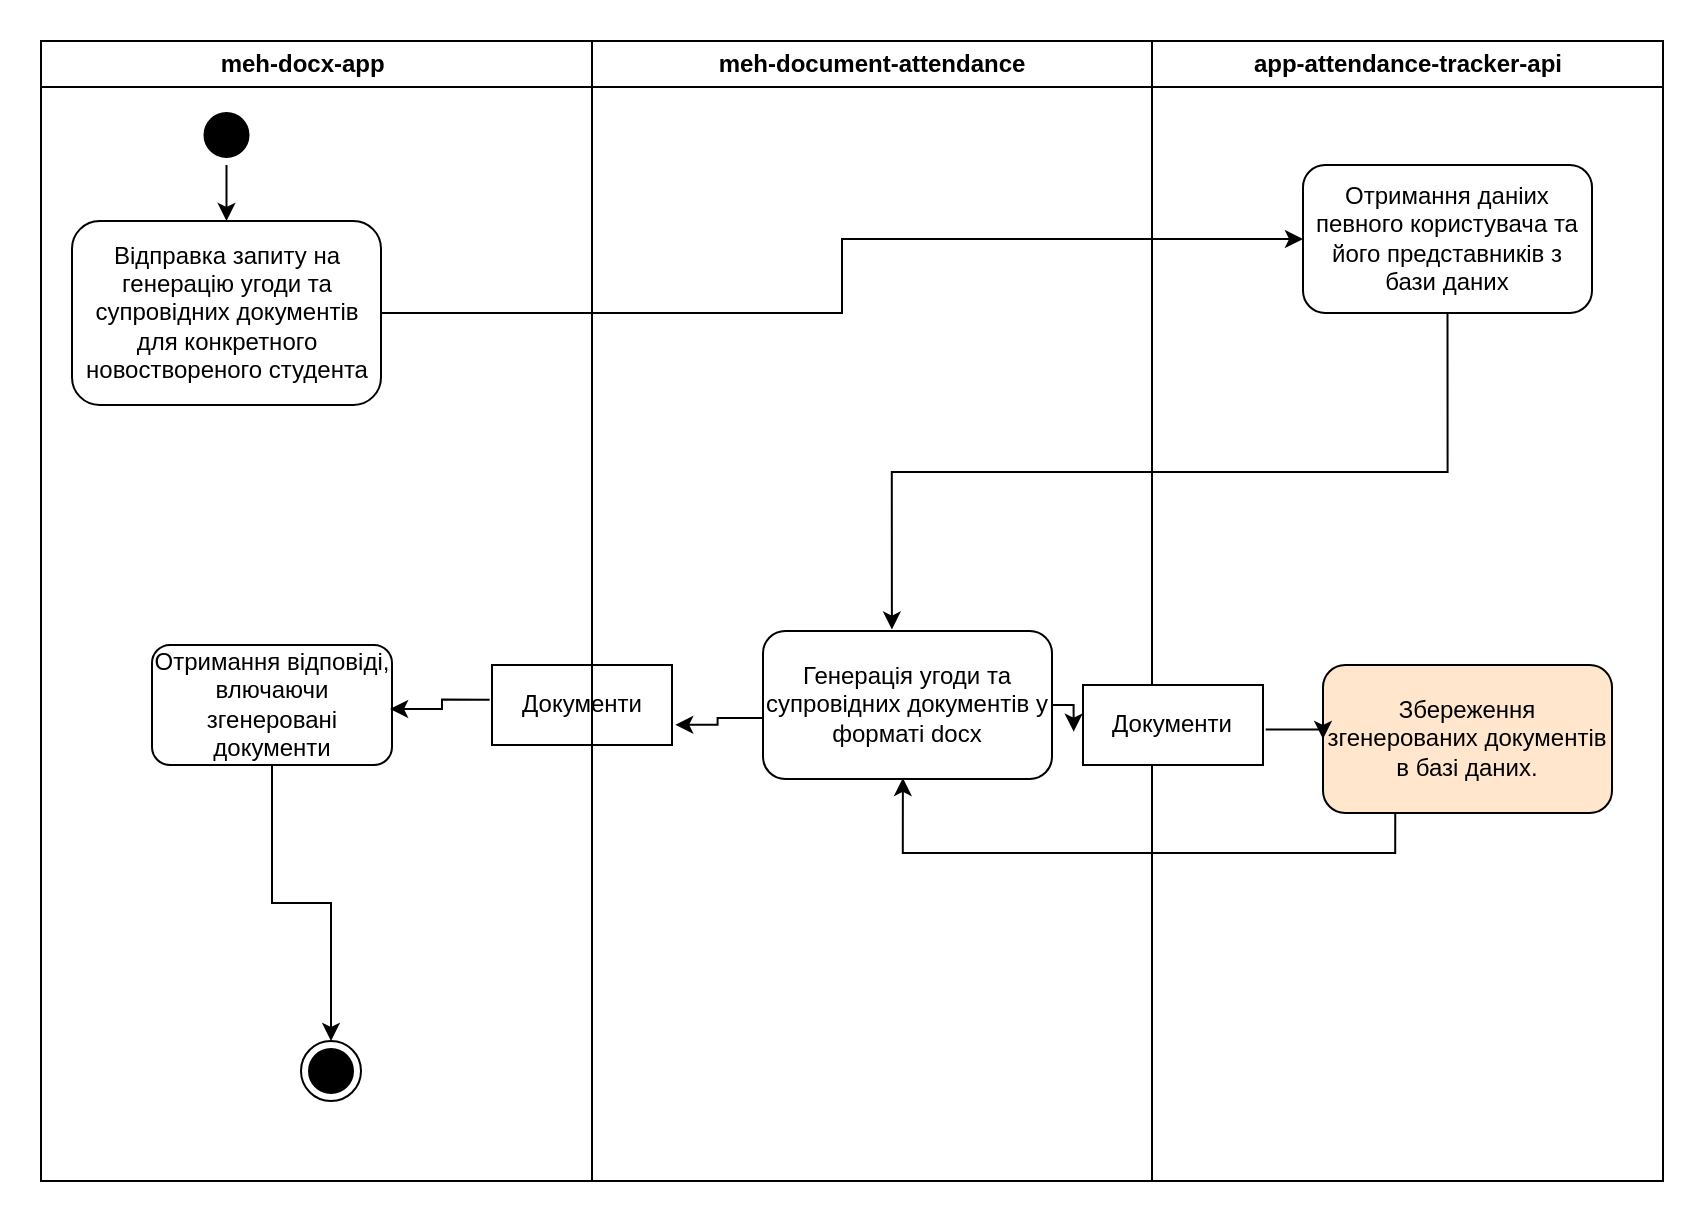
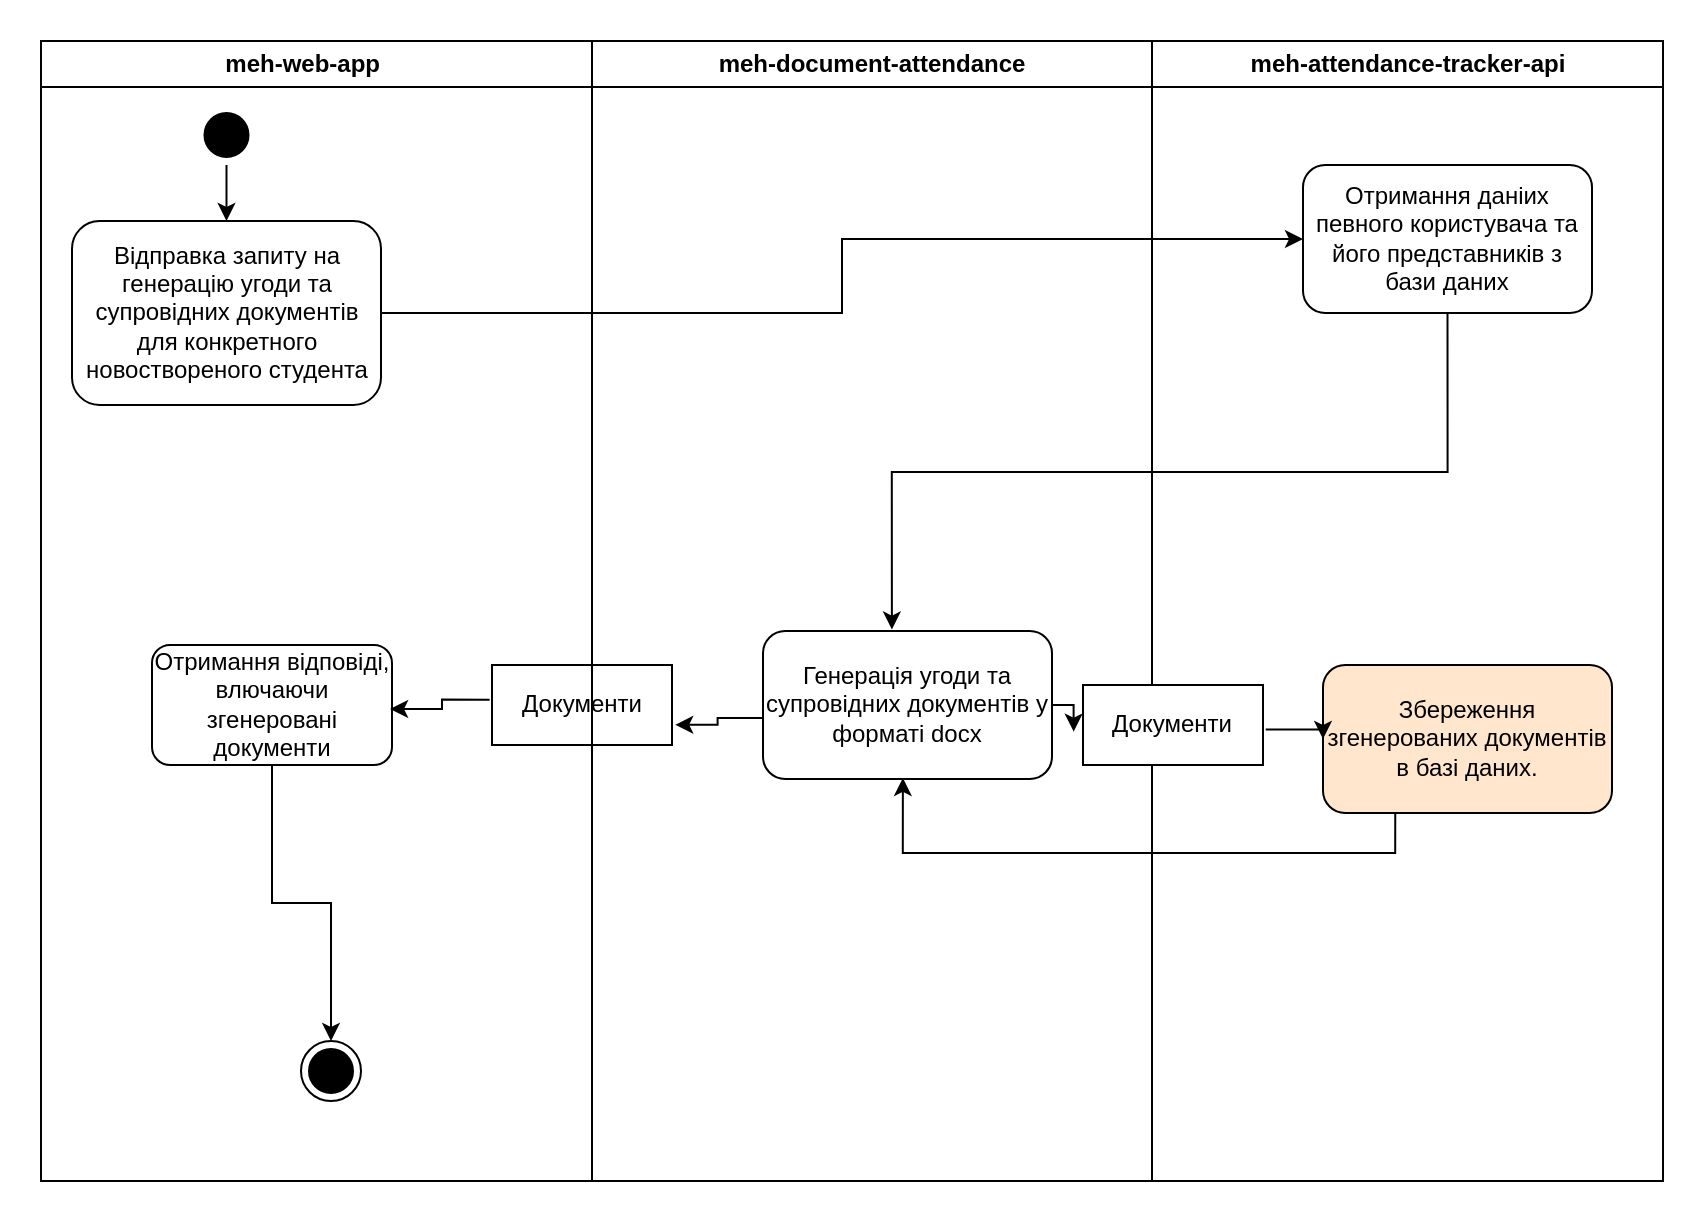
(317, 65) -> (317, 65)
(1409, 65) -> (1409, 65)
